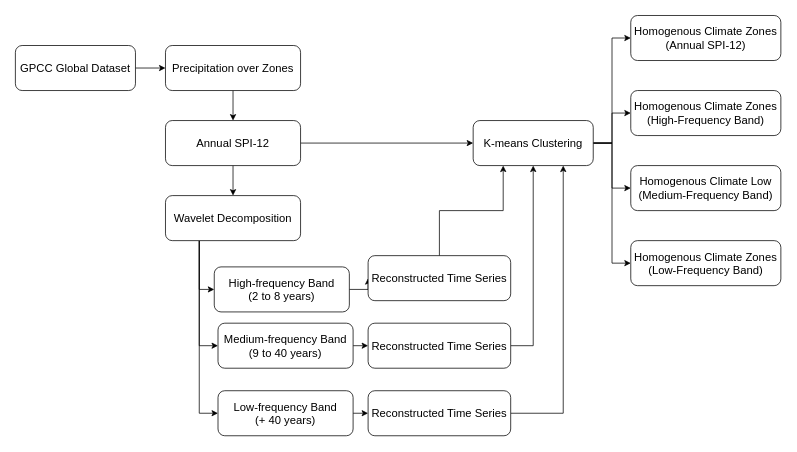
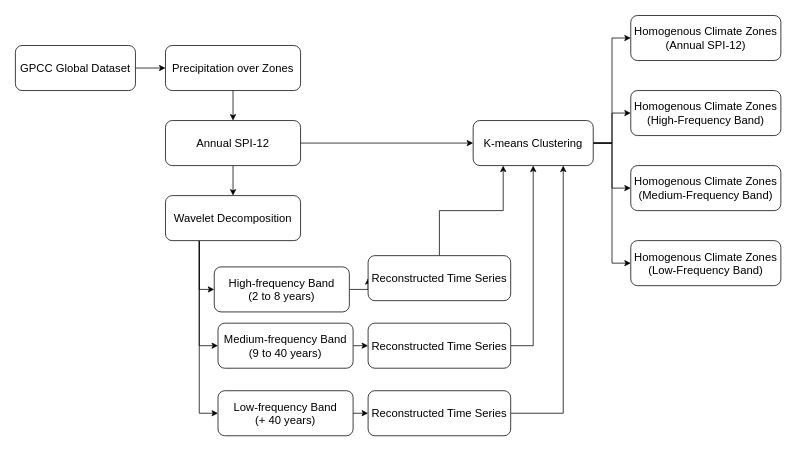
(705, 188) -> (705, 188)
